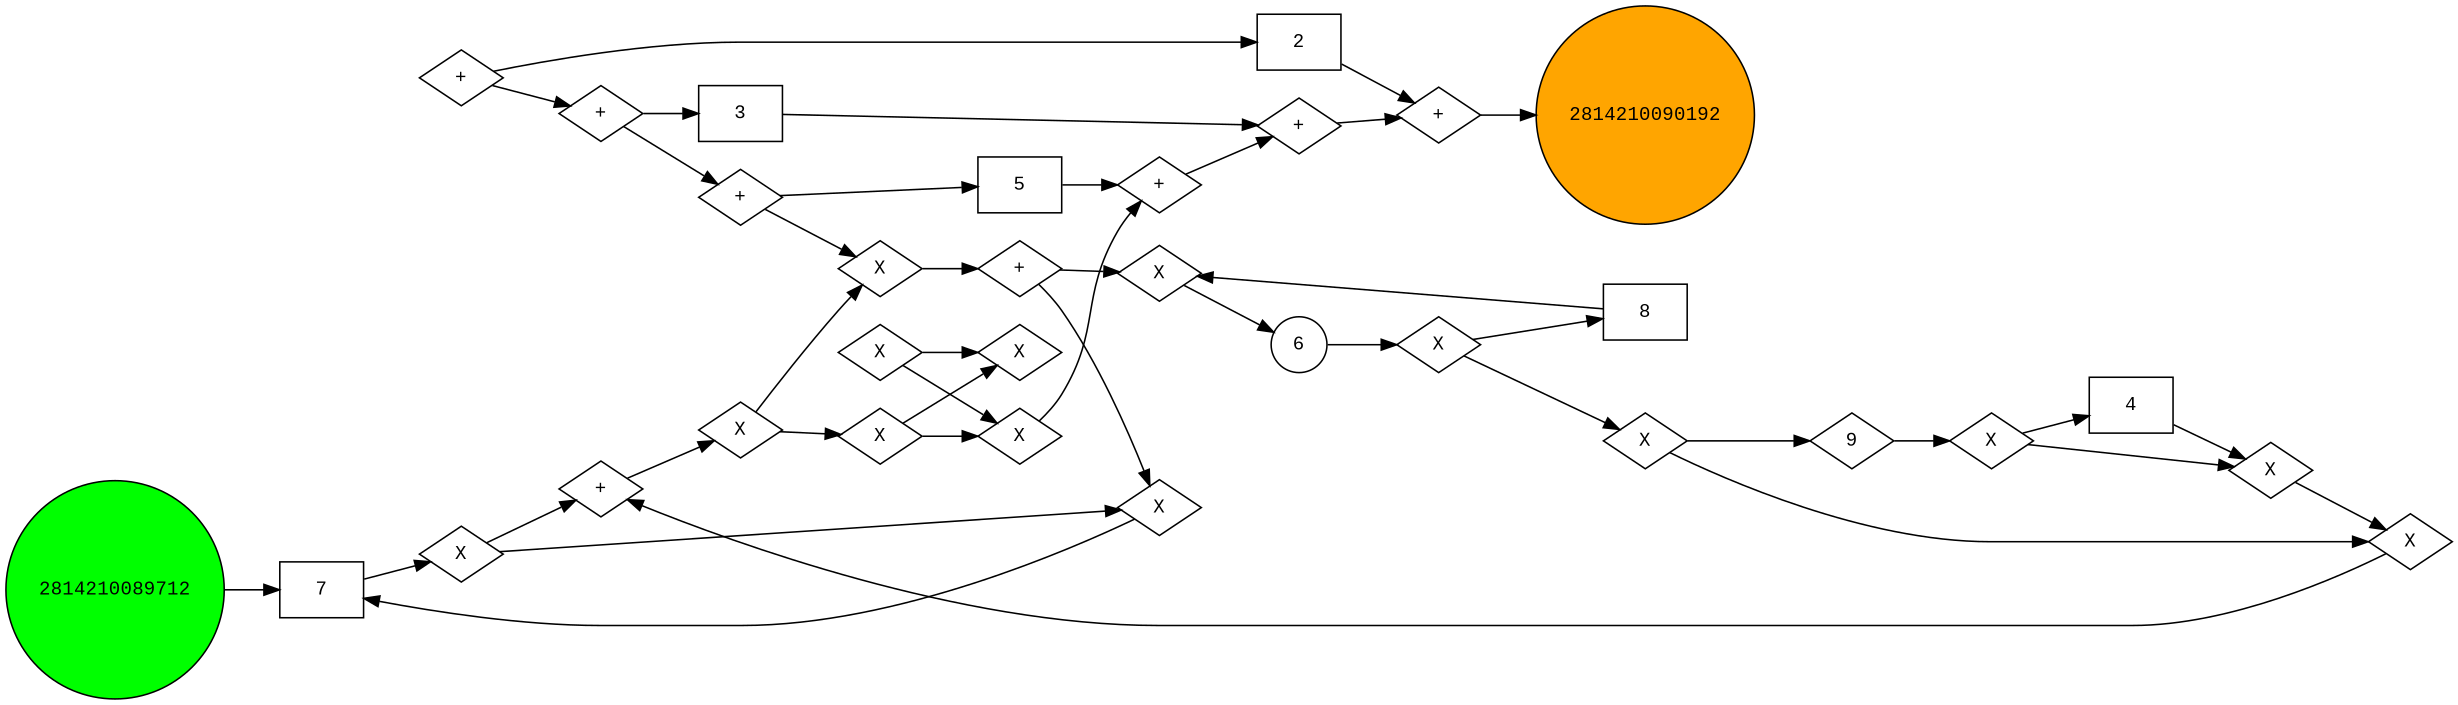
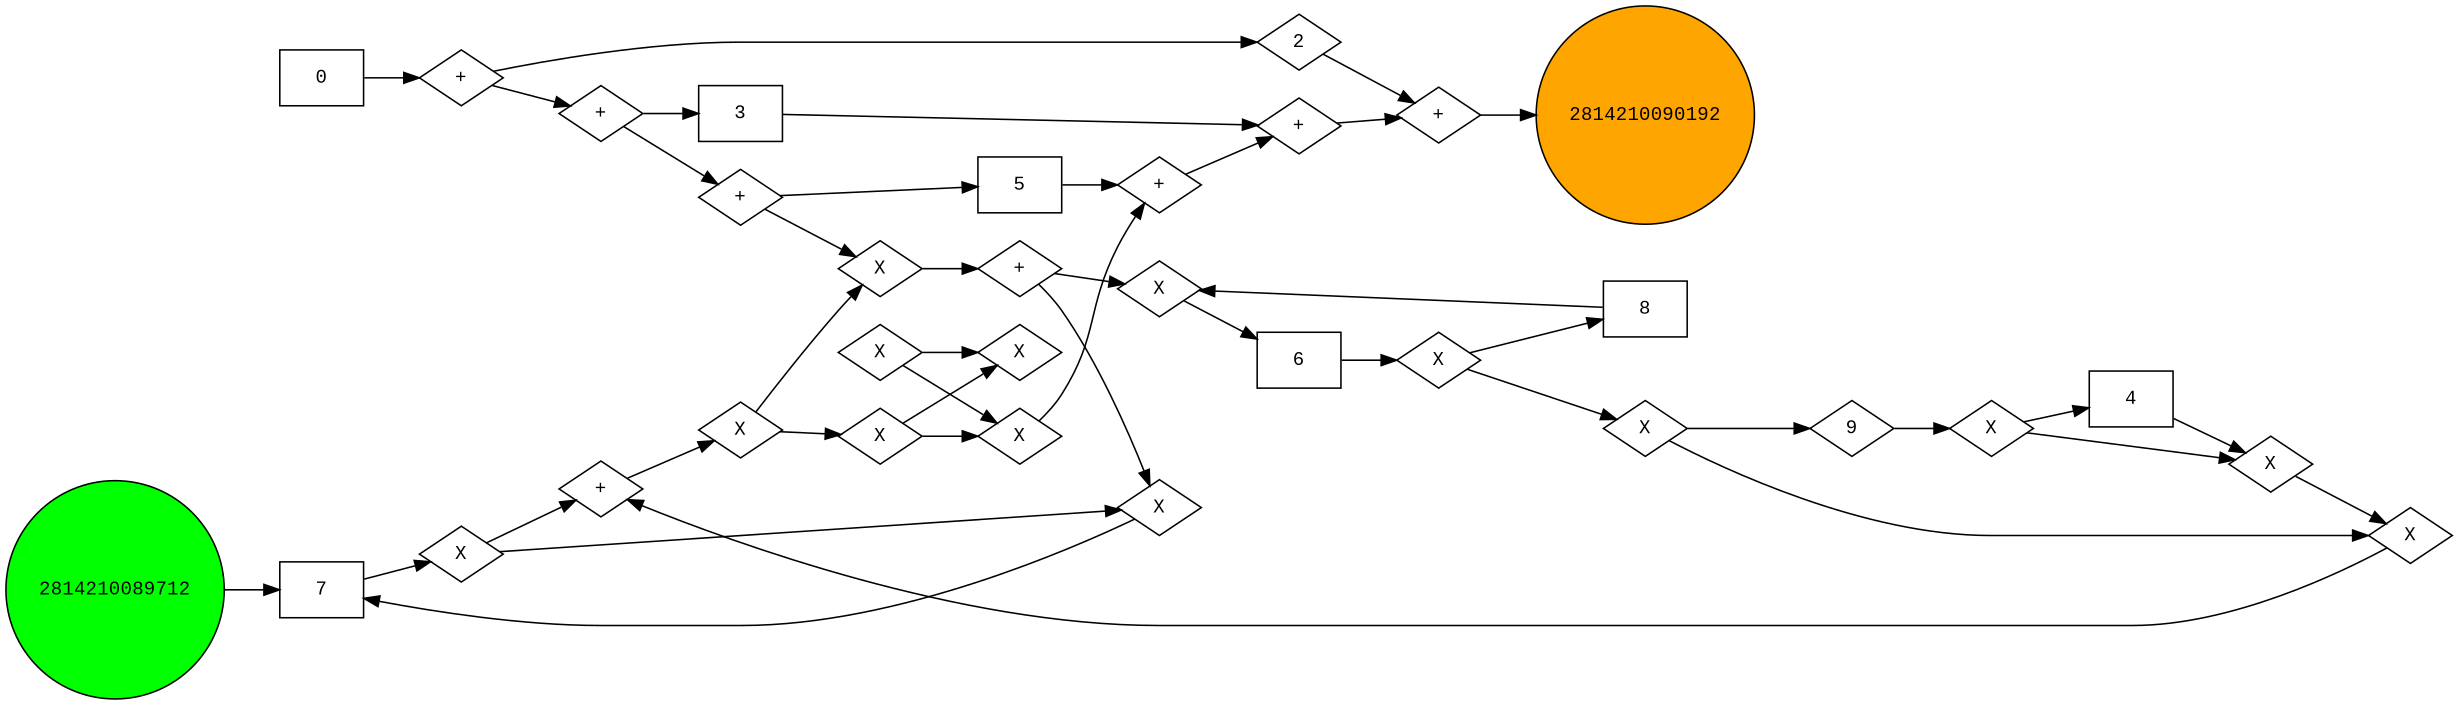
(1299, 42) -> (1299, 42)
none -> (322, 78)
(1299, 345) -> (1299, 360)
